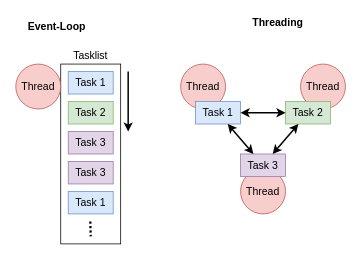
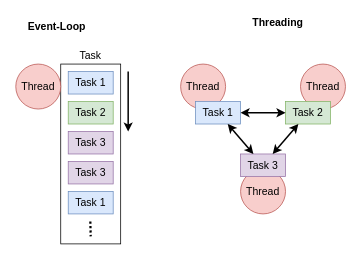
(90, 56) -> (90, 56)
